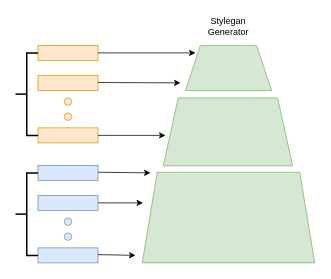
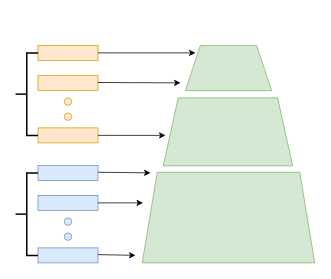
(228, 27) -> none
